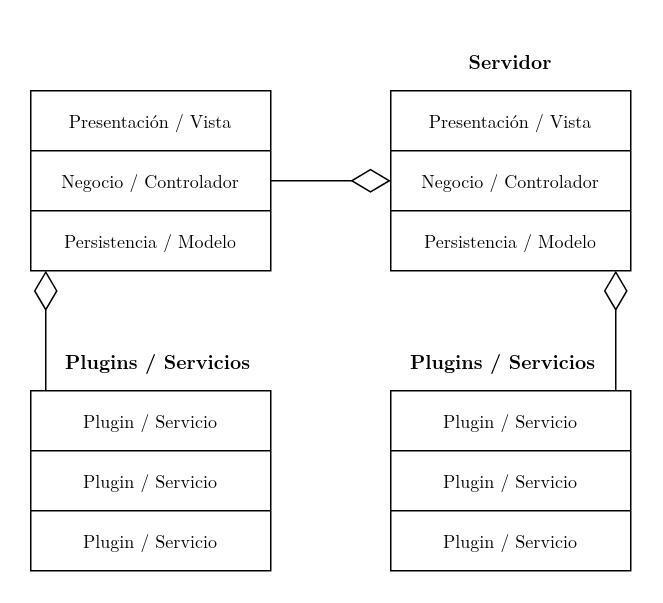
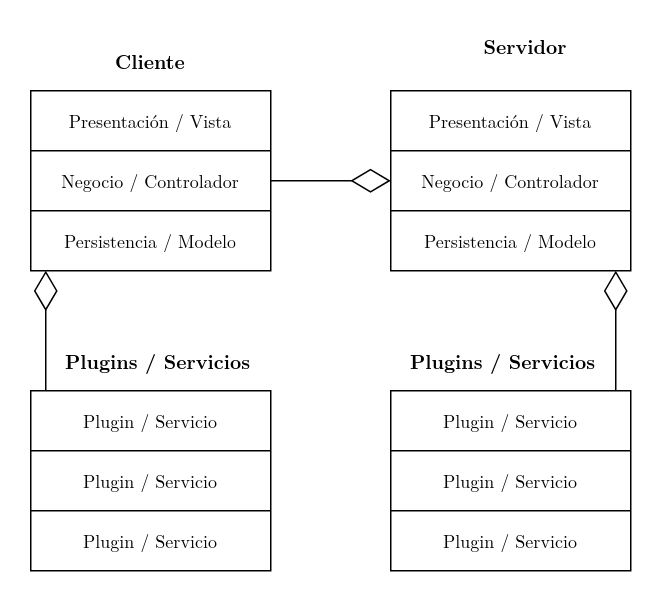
none -> (151, 61)
(511, 61) -> (526, 46)
